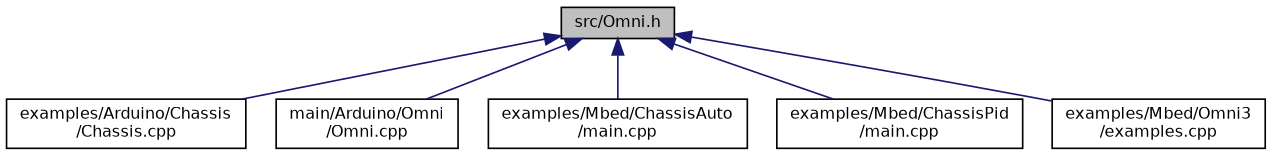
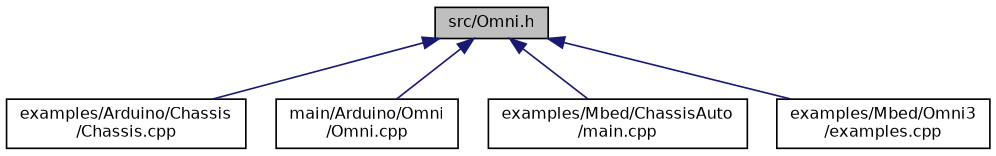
(900, 124) -> none
